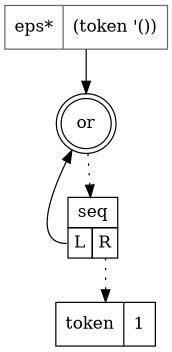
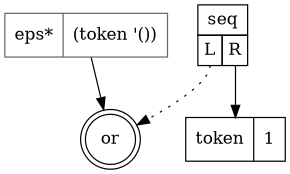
(89, 169) -> none
(49, 207) -> (184, 97)
(106, 274) -> (235, 85)
